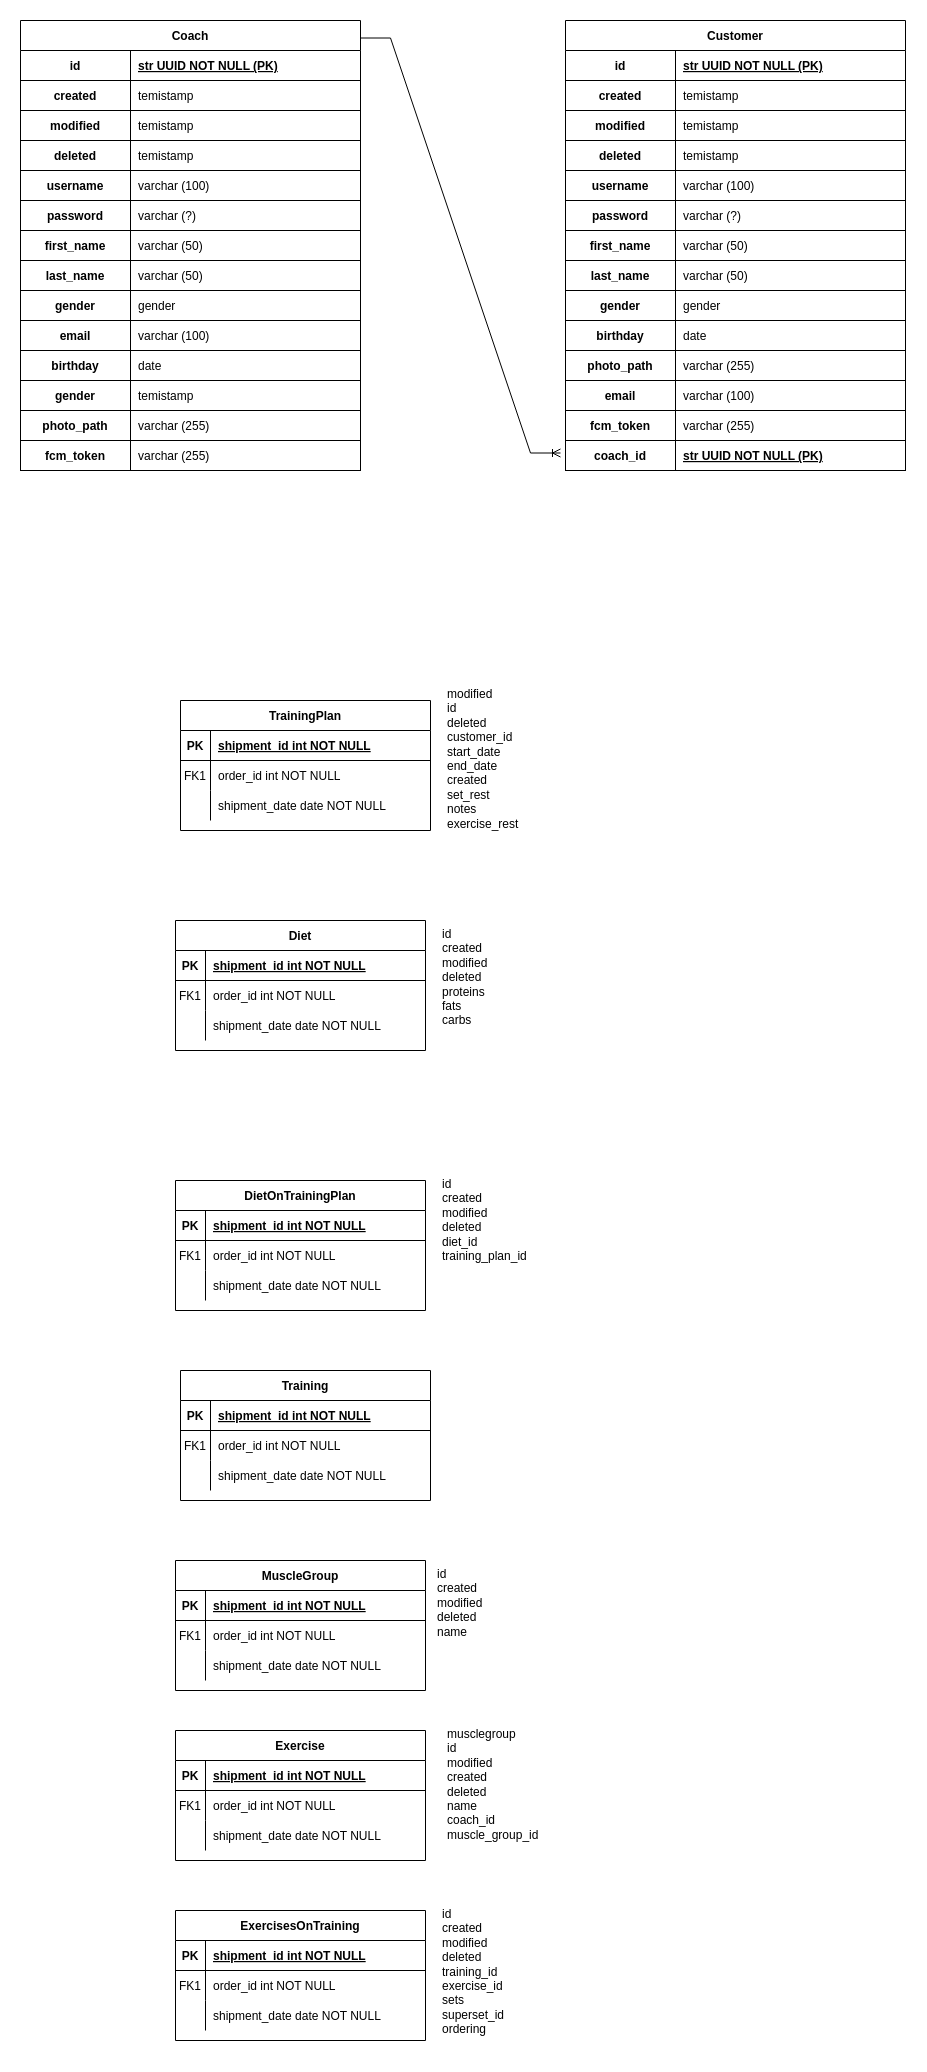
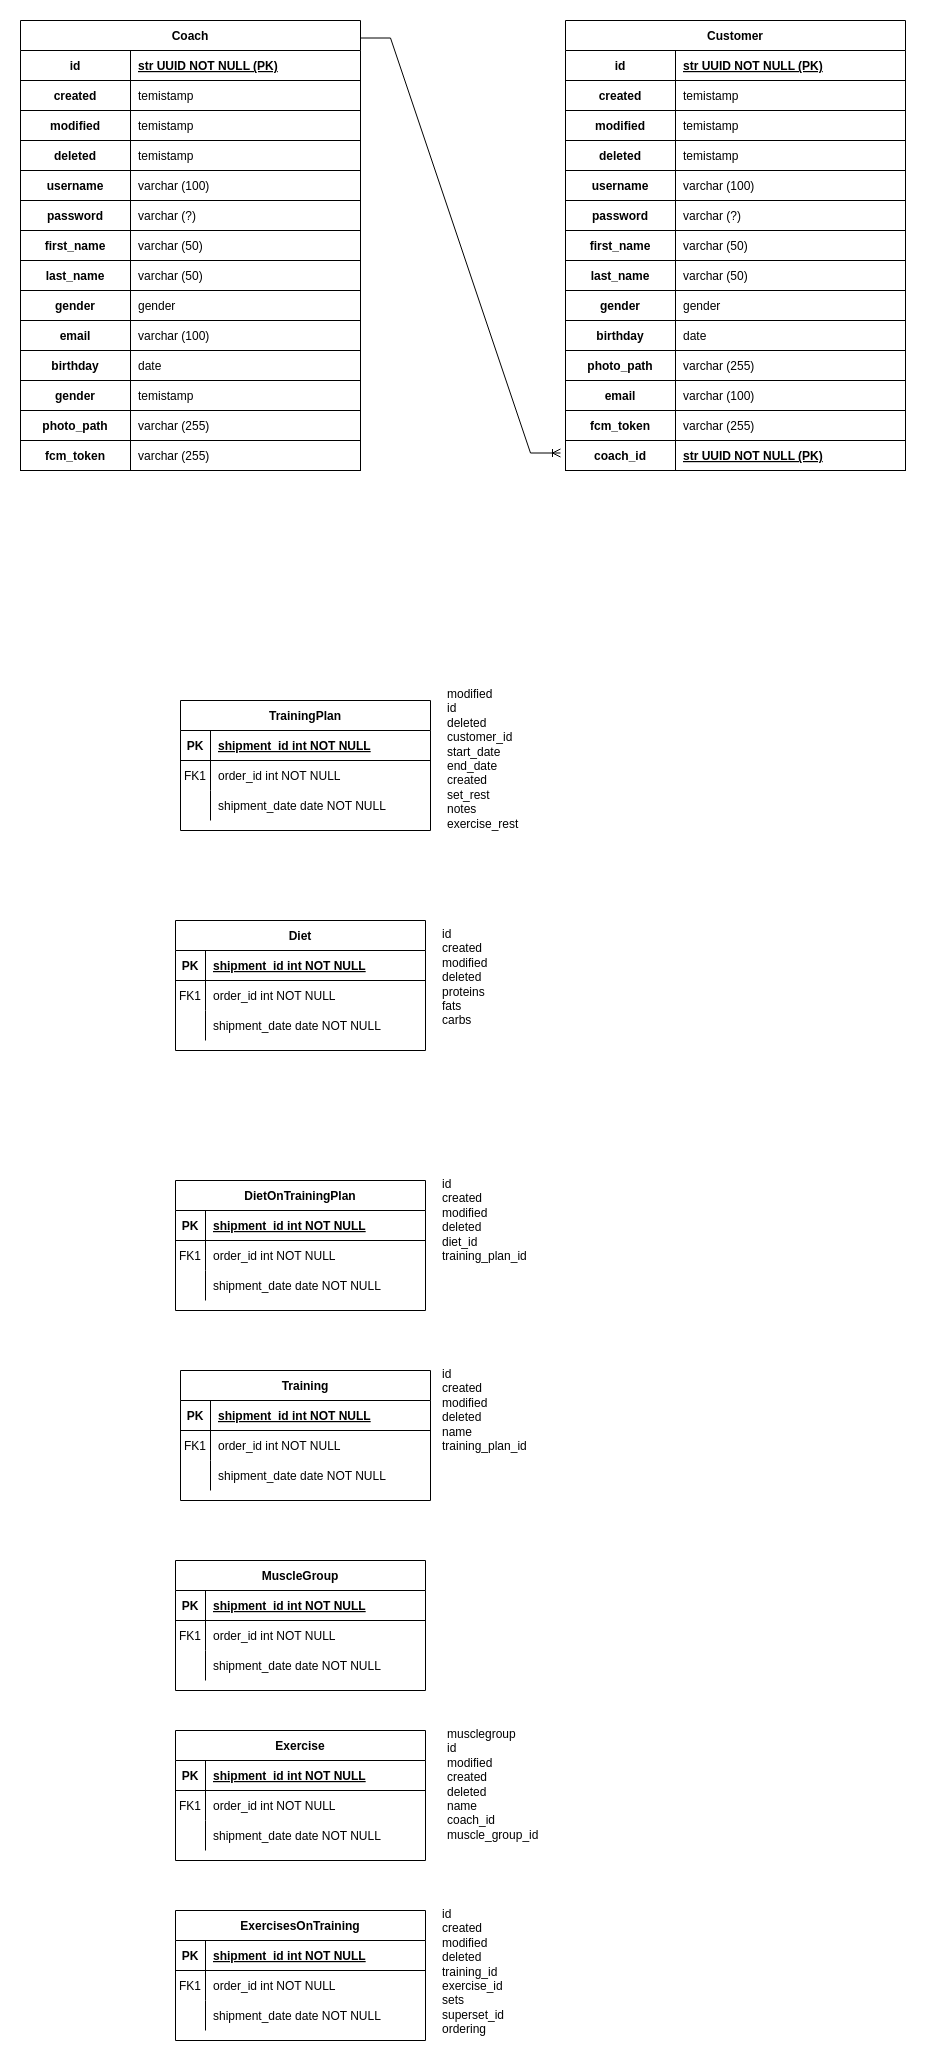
none -> (501, 1416)
(476, 1611) -> none
